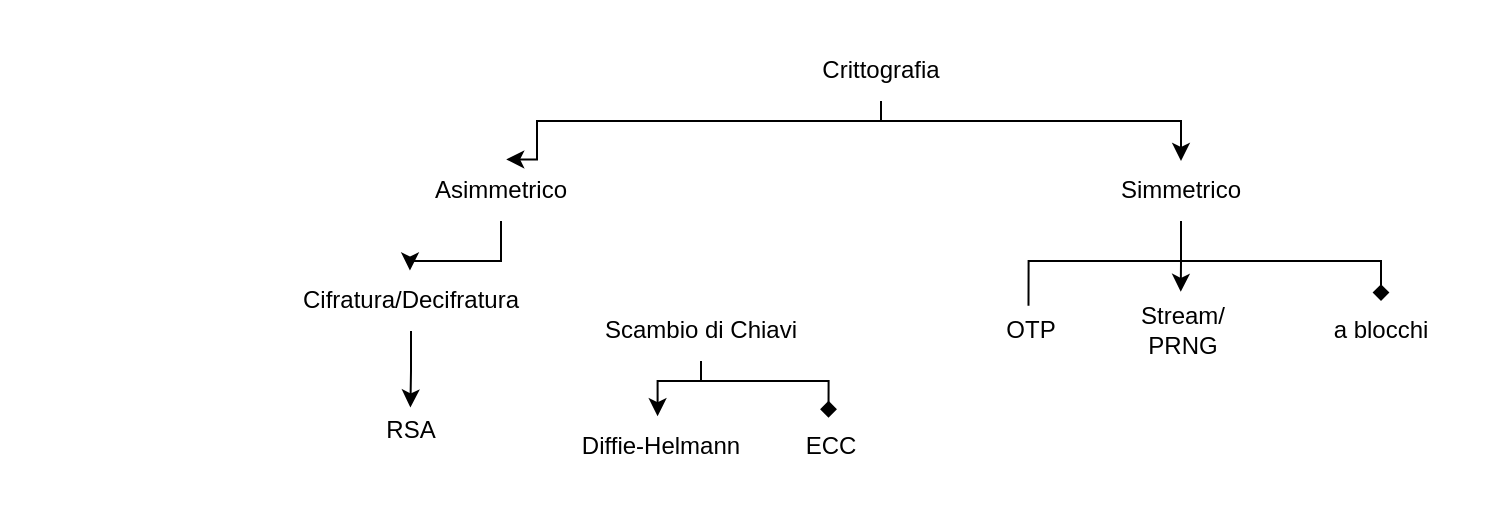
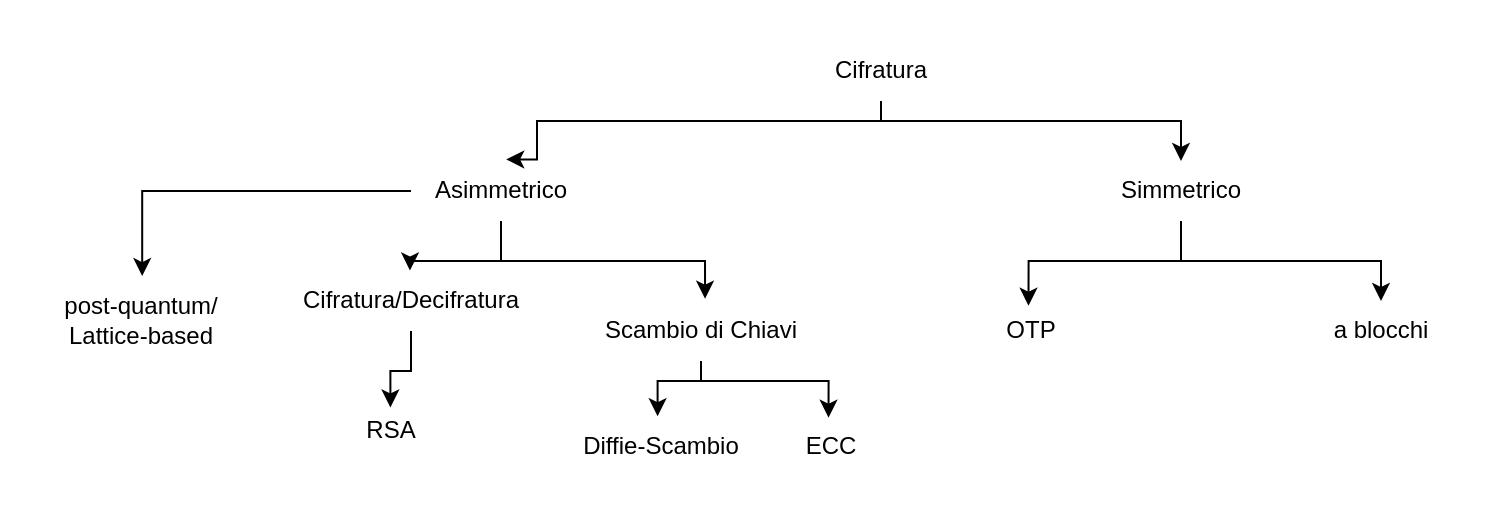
(882, 71) -> (882, 71)
none -> (240, 191)
none -> (617, 261)
(1181, 272) -> none
(1381, 285) -> (1381, 286)
(1029, 296) -> (1029, 290)
none -> (141, 321)
(1183, 331) -> none
(829, 401) -> (829, 402)
(411, 431) -> (391, 431)
(662, 447) -> (662, 447)
